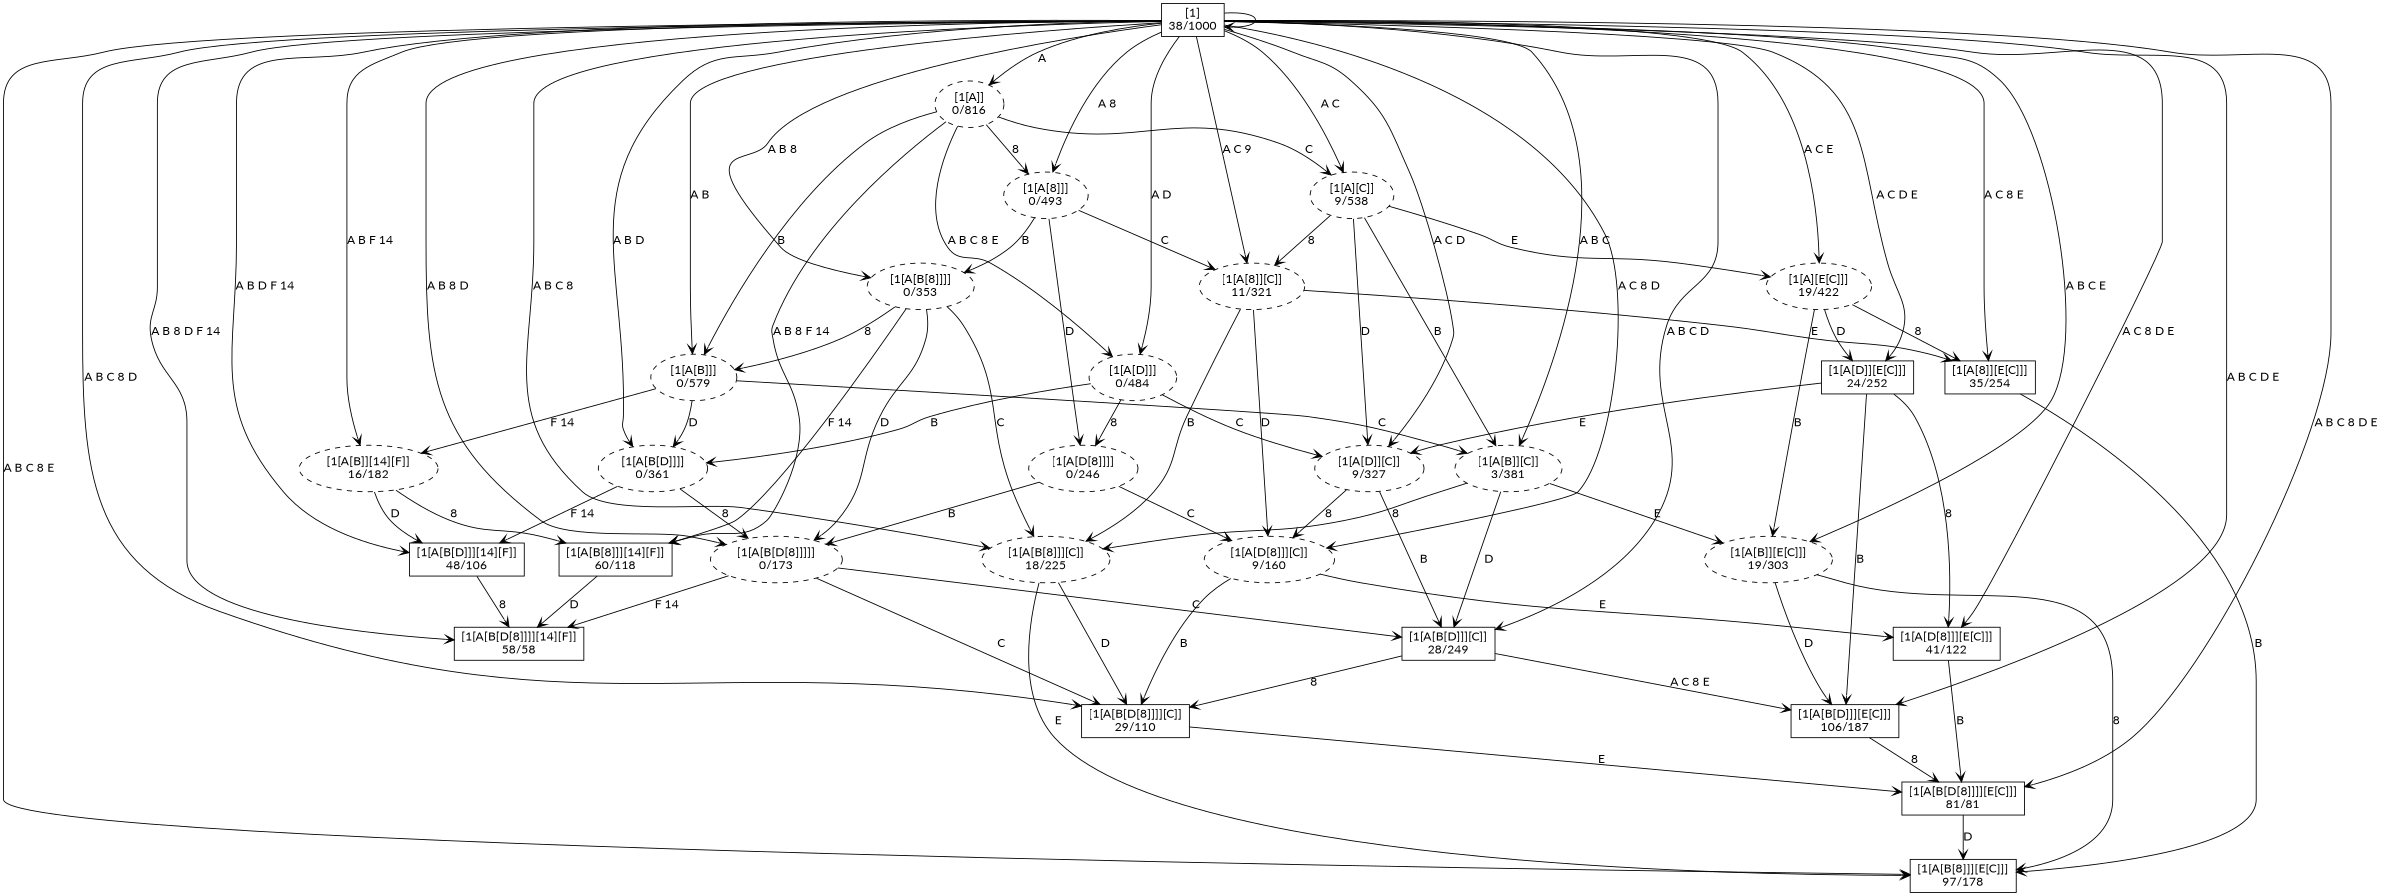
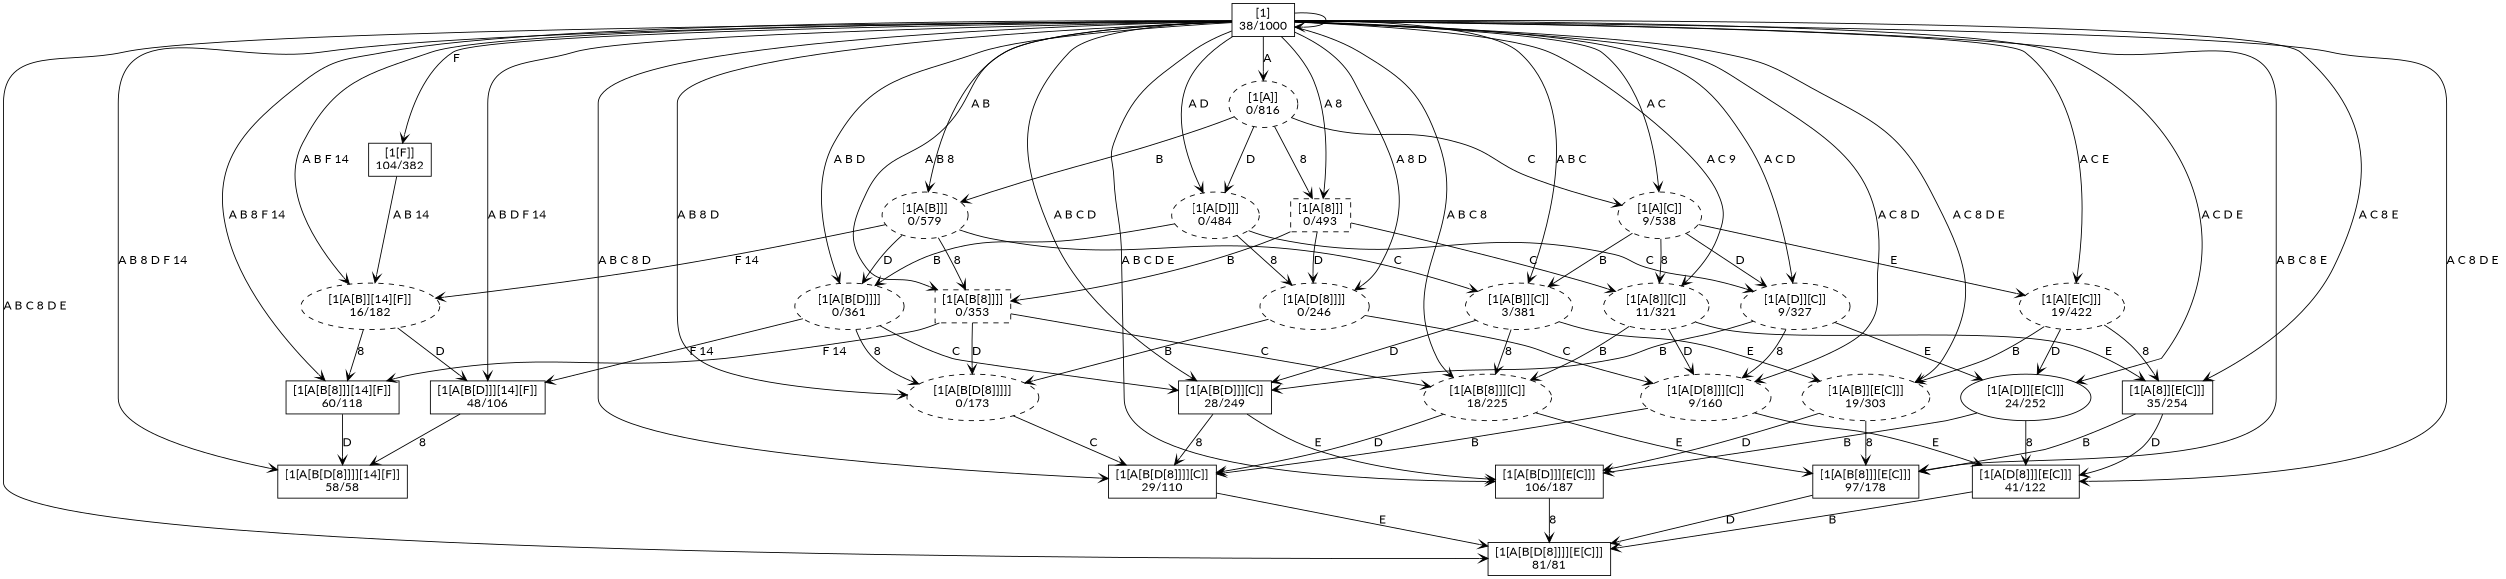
none -> (1386, 147)
none -> (400, 160)
(1046, 195) -> (1321, 215)
(975, 241) -> (1252, 160)
(921, 286) -> (973, 306)
(2088, 286) -> (1981, 215)
(773, 340) -> (395, 51)
(823, 346) -> (950, 259)
(1868, 377) -> (2026, 397)
(1619, 410) -> (1905, 350)
none -> (2140, 449)
(652, 600) -> none
(1115, 602) -> (1021, 369)
(1692, 682) -> (1320, 443)
(1963, 833) -> (1716, 518)
